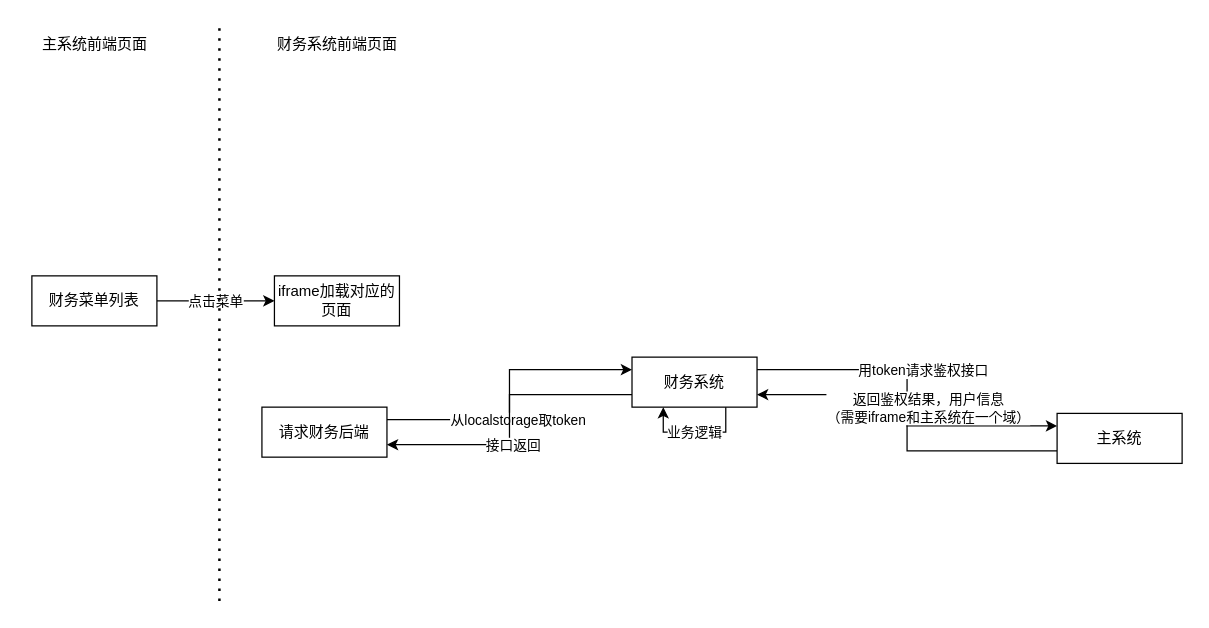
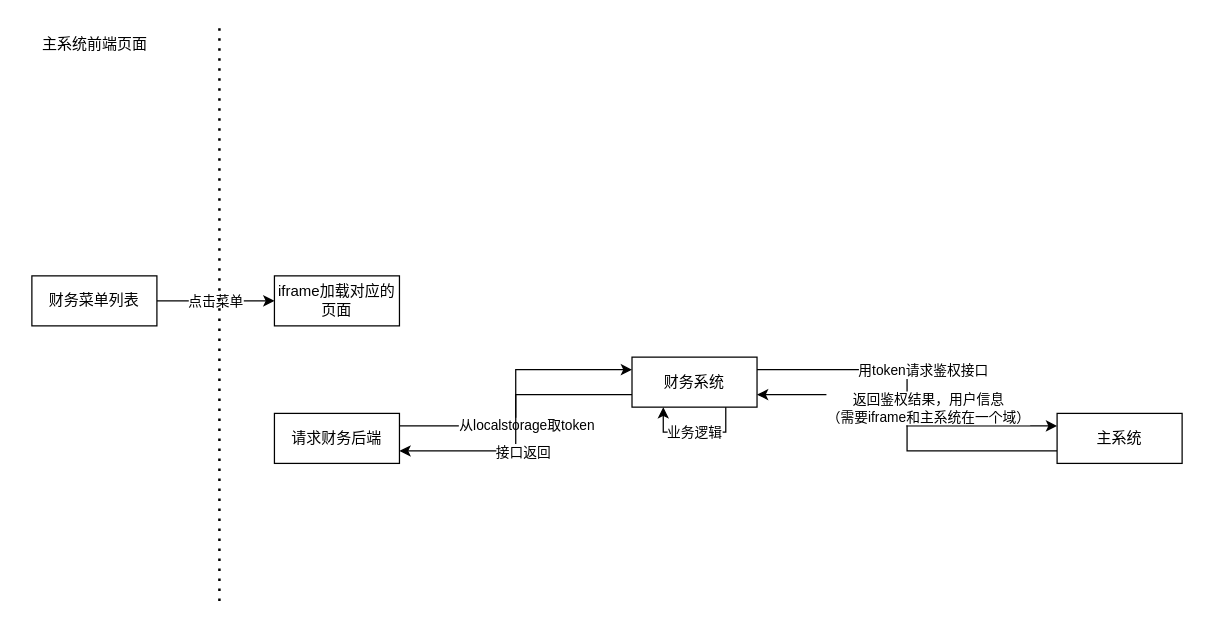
(337, 44) -> none
(324, 432) -> (337, 438)
